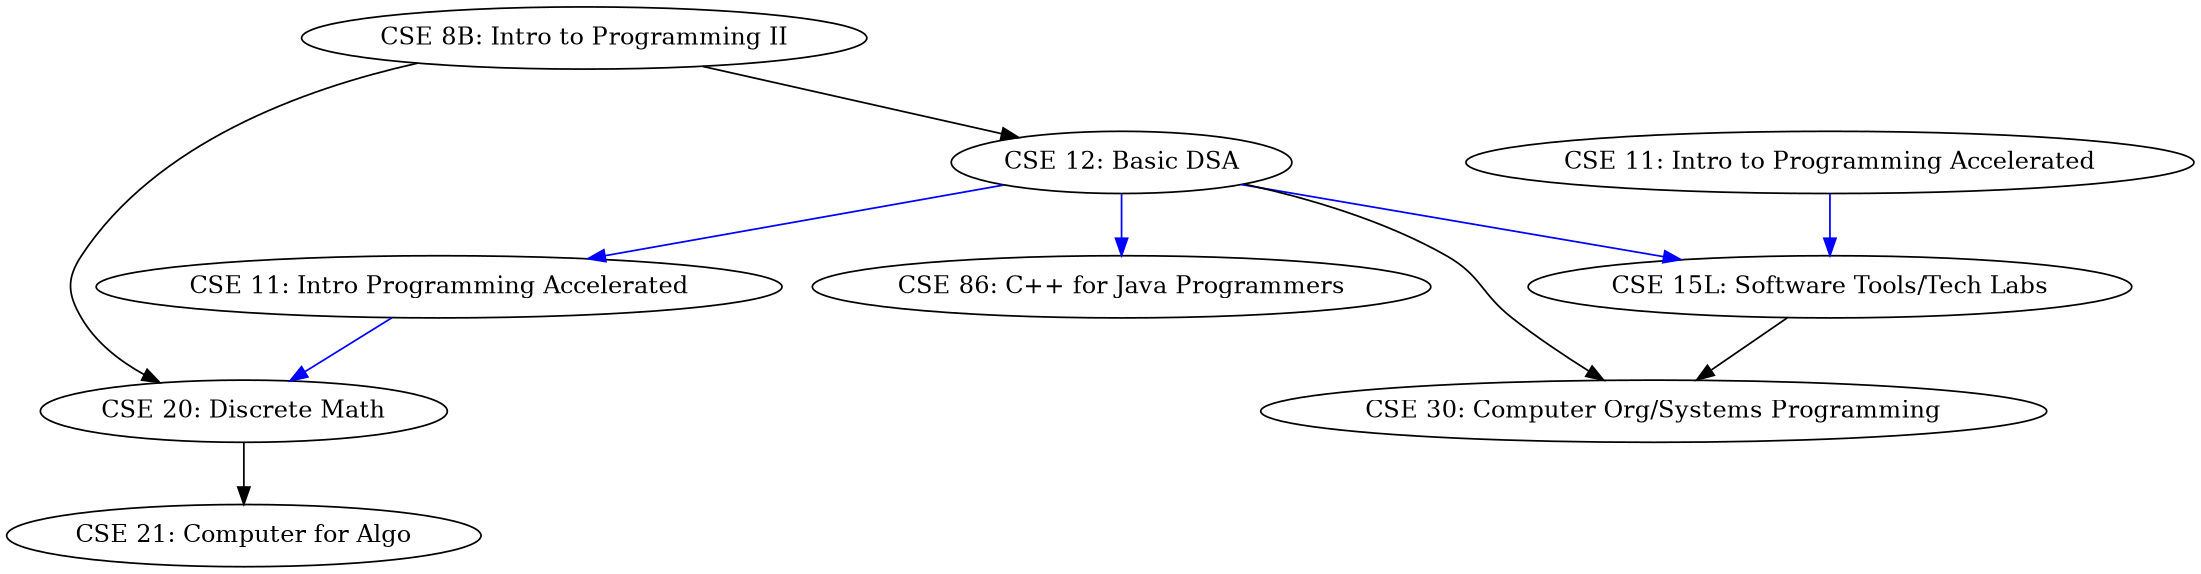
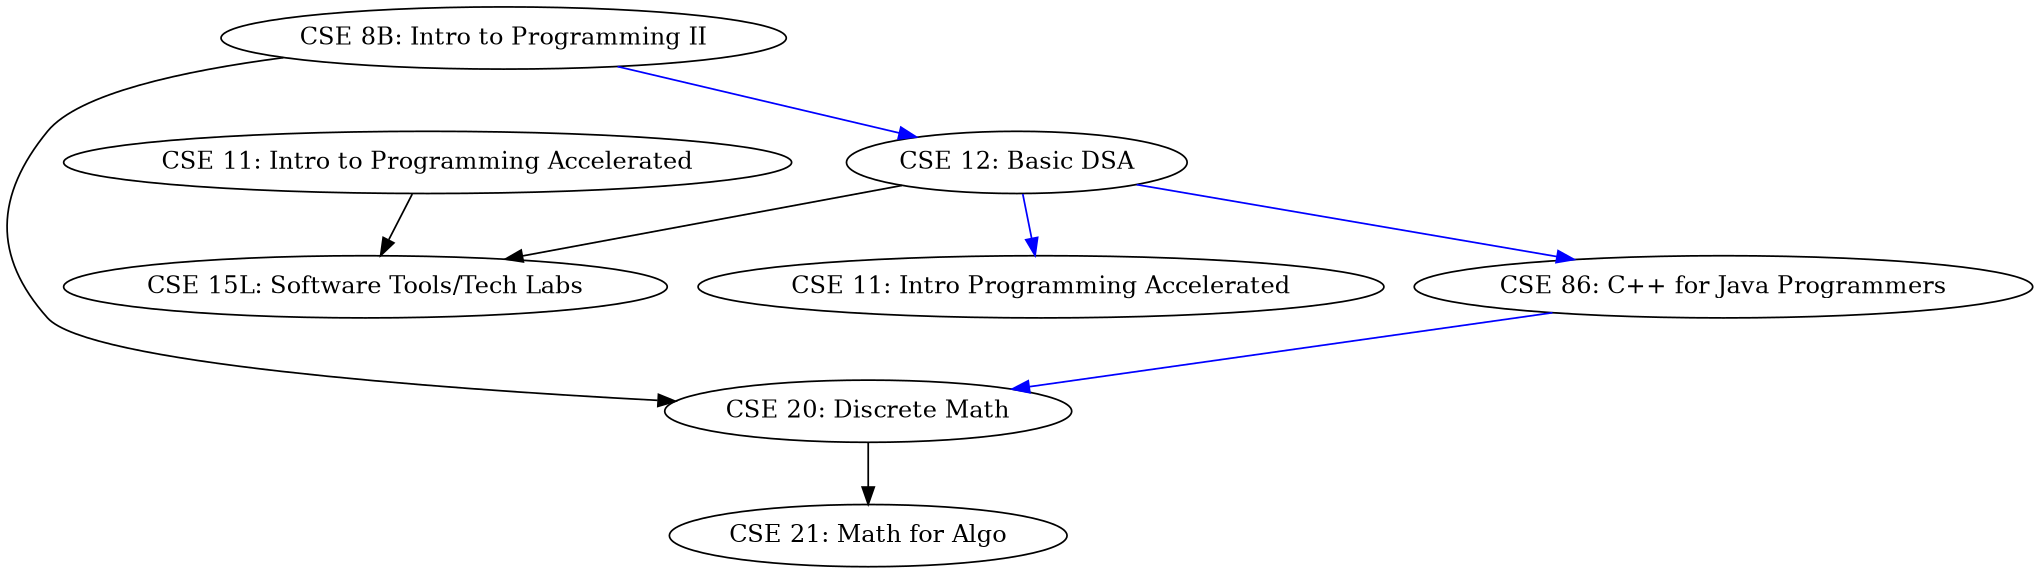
(852, 100) -> (758, 100)
(1830, 216) -> (401, 217)
(1453, 221) -> (712, 221)
(348, 345) -> (1291, 350)
(1654, 411) -> none
(244, 536) -> (868, 536)
